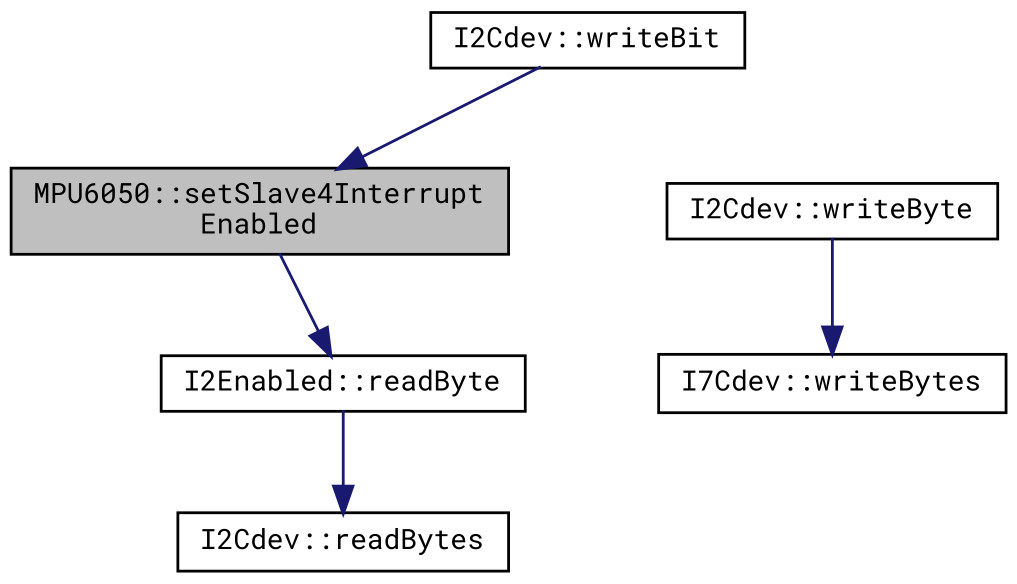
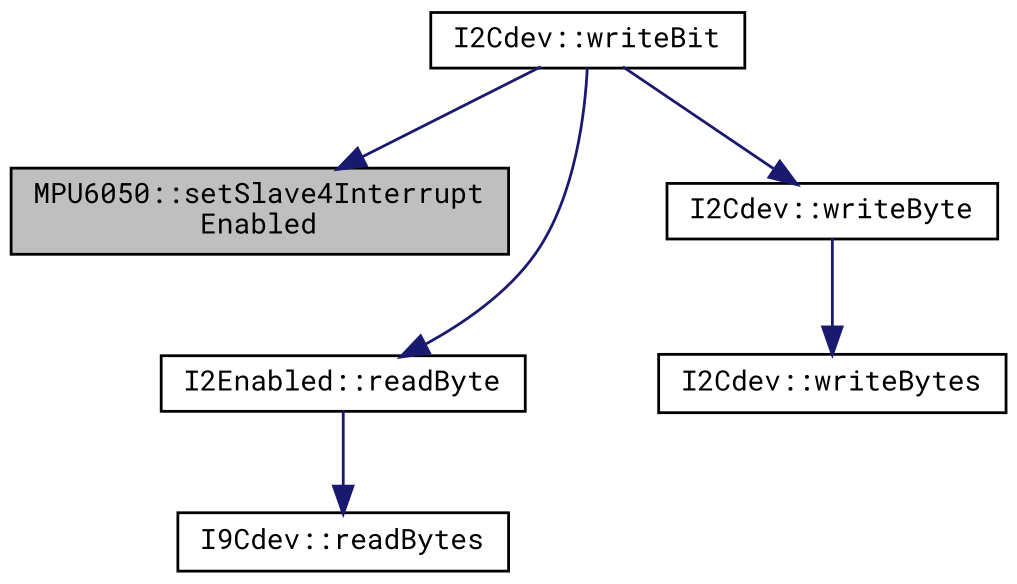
none -> (698, 118)
(299, 292) -> (549, 231)
(832, 384) -> (832, 384)
(343, 542) -> (343, 542)
